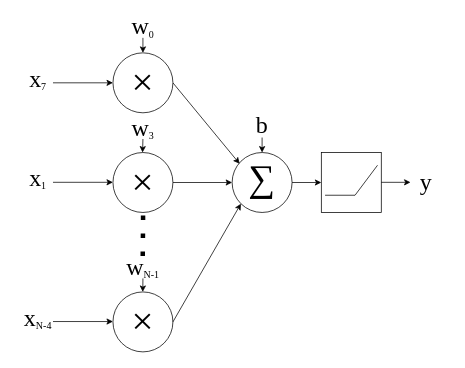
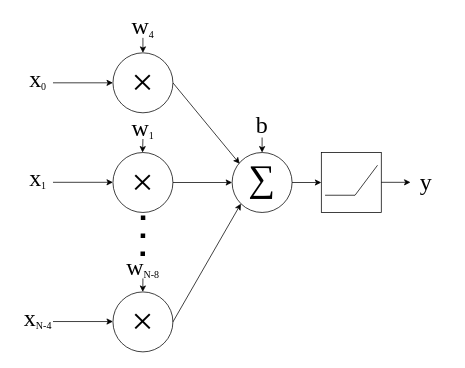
(143, 27) -> (143, 27)
(38, 79) -> (38, 79)
(143, 128) -> (143, 128)
(143, 267) -> (143, 267)
